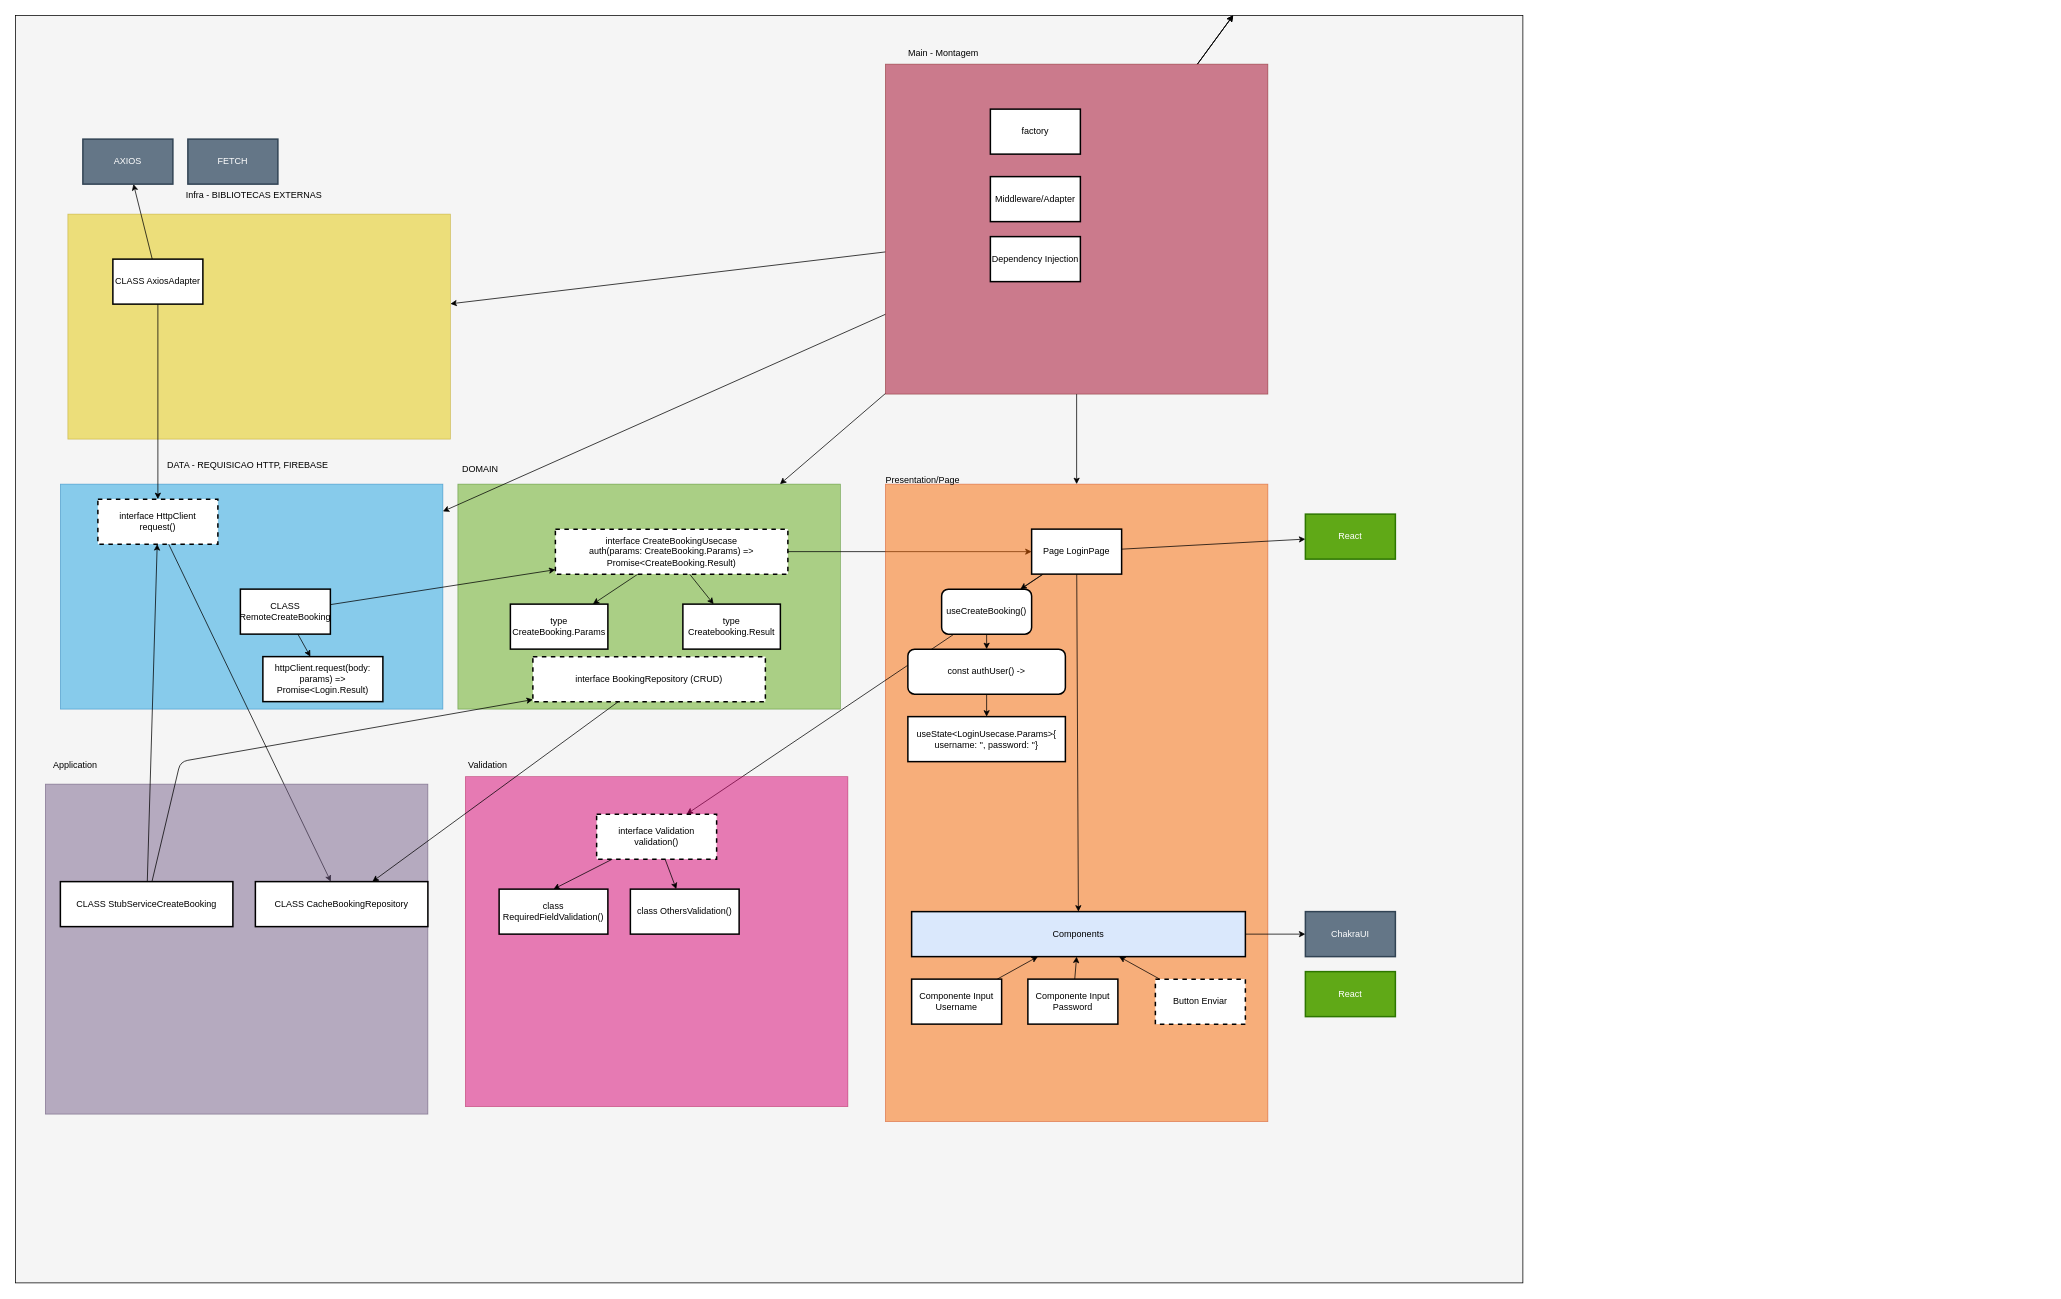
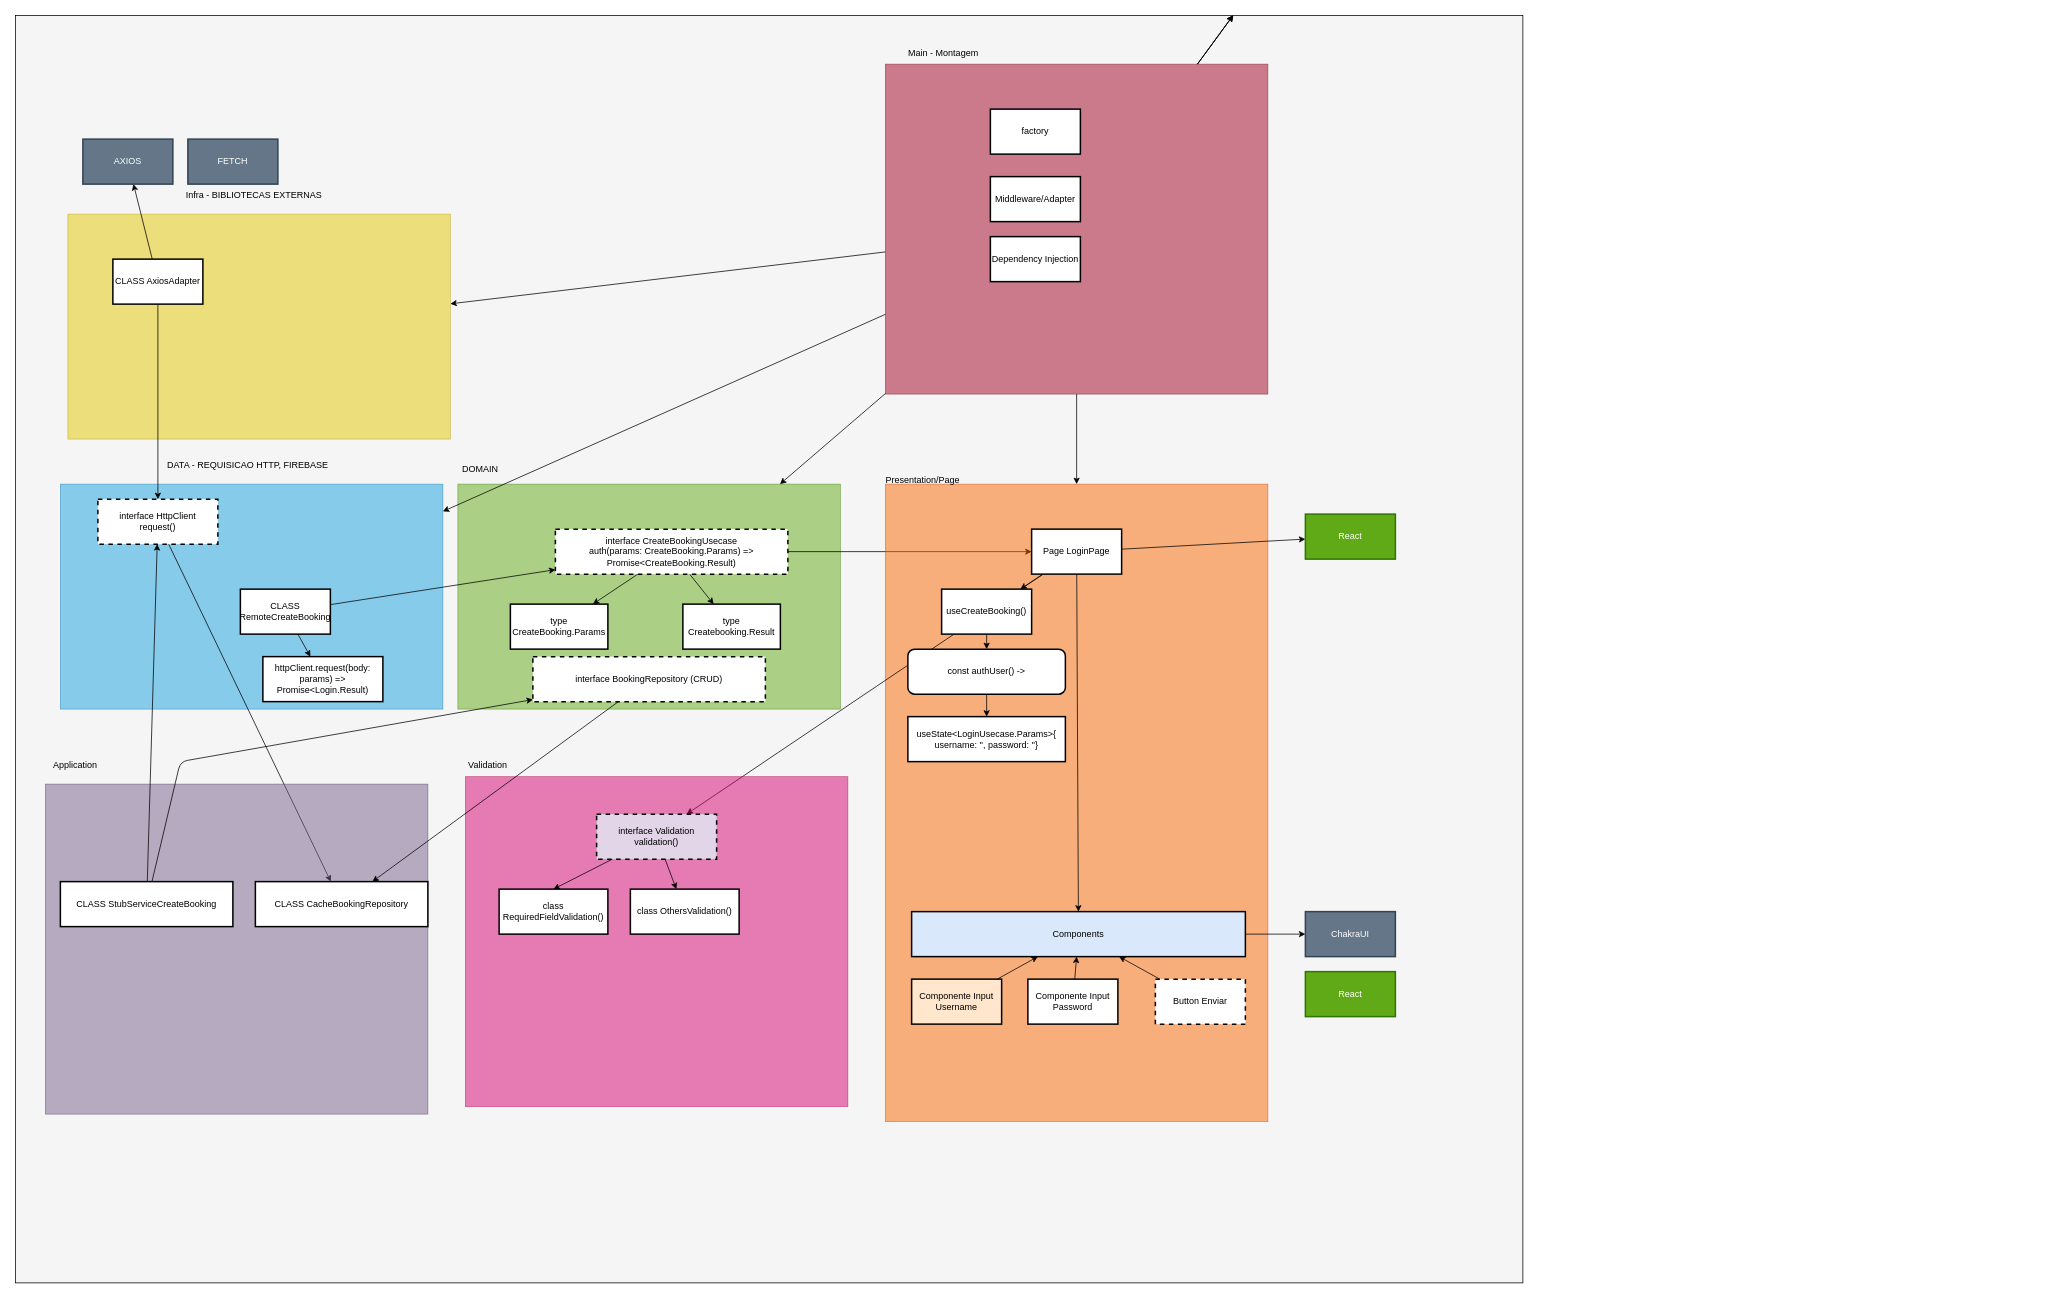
(987, 612) -> (987, 612)
(657, 837) -> (657, 837)
(957, 1002) -> (957, 1002)
